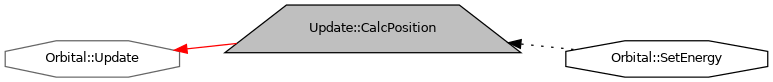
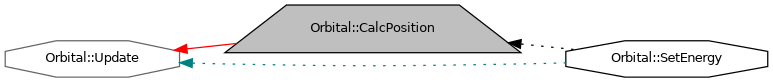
(373, 29) -> (373, 29)
none -> (379, 66)
